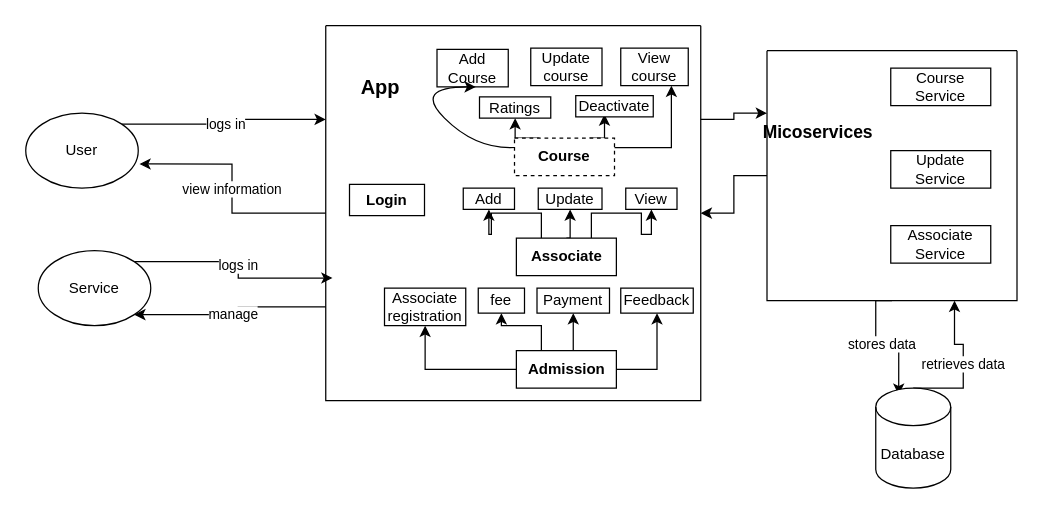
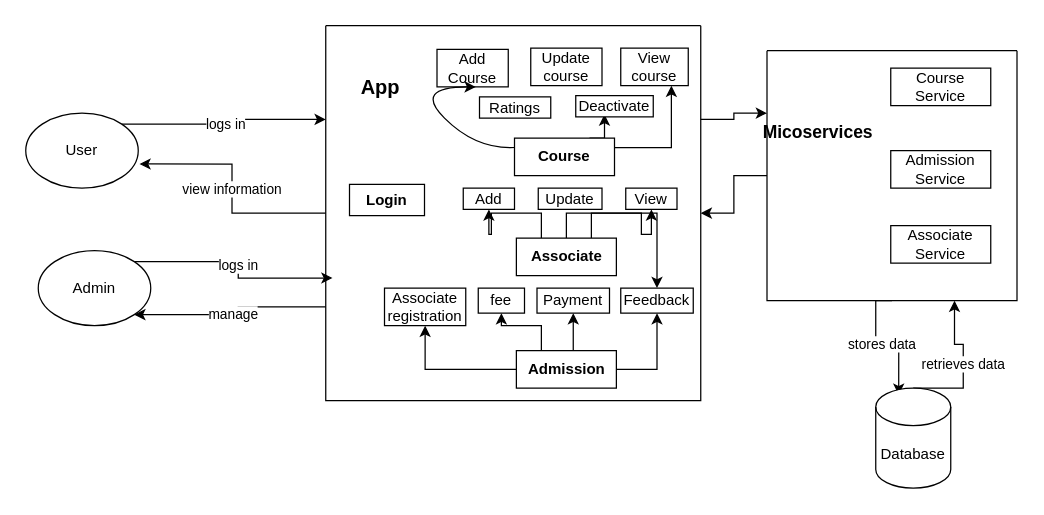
(521, 138) -> none
(564, 157) -> (564, 157)
(941, 169) -> (941, 169)
(570, 230) -> (657, 240)
(94, 288) -> (94, 288)
